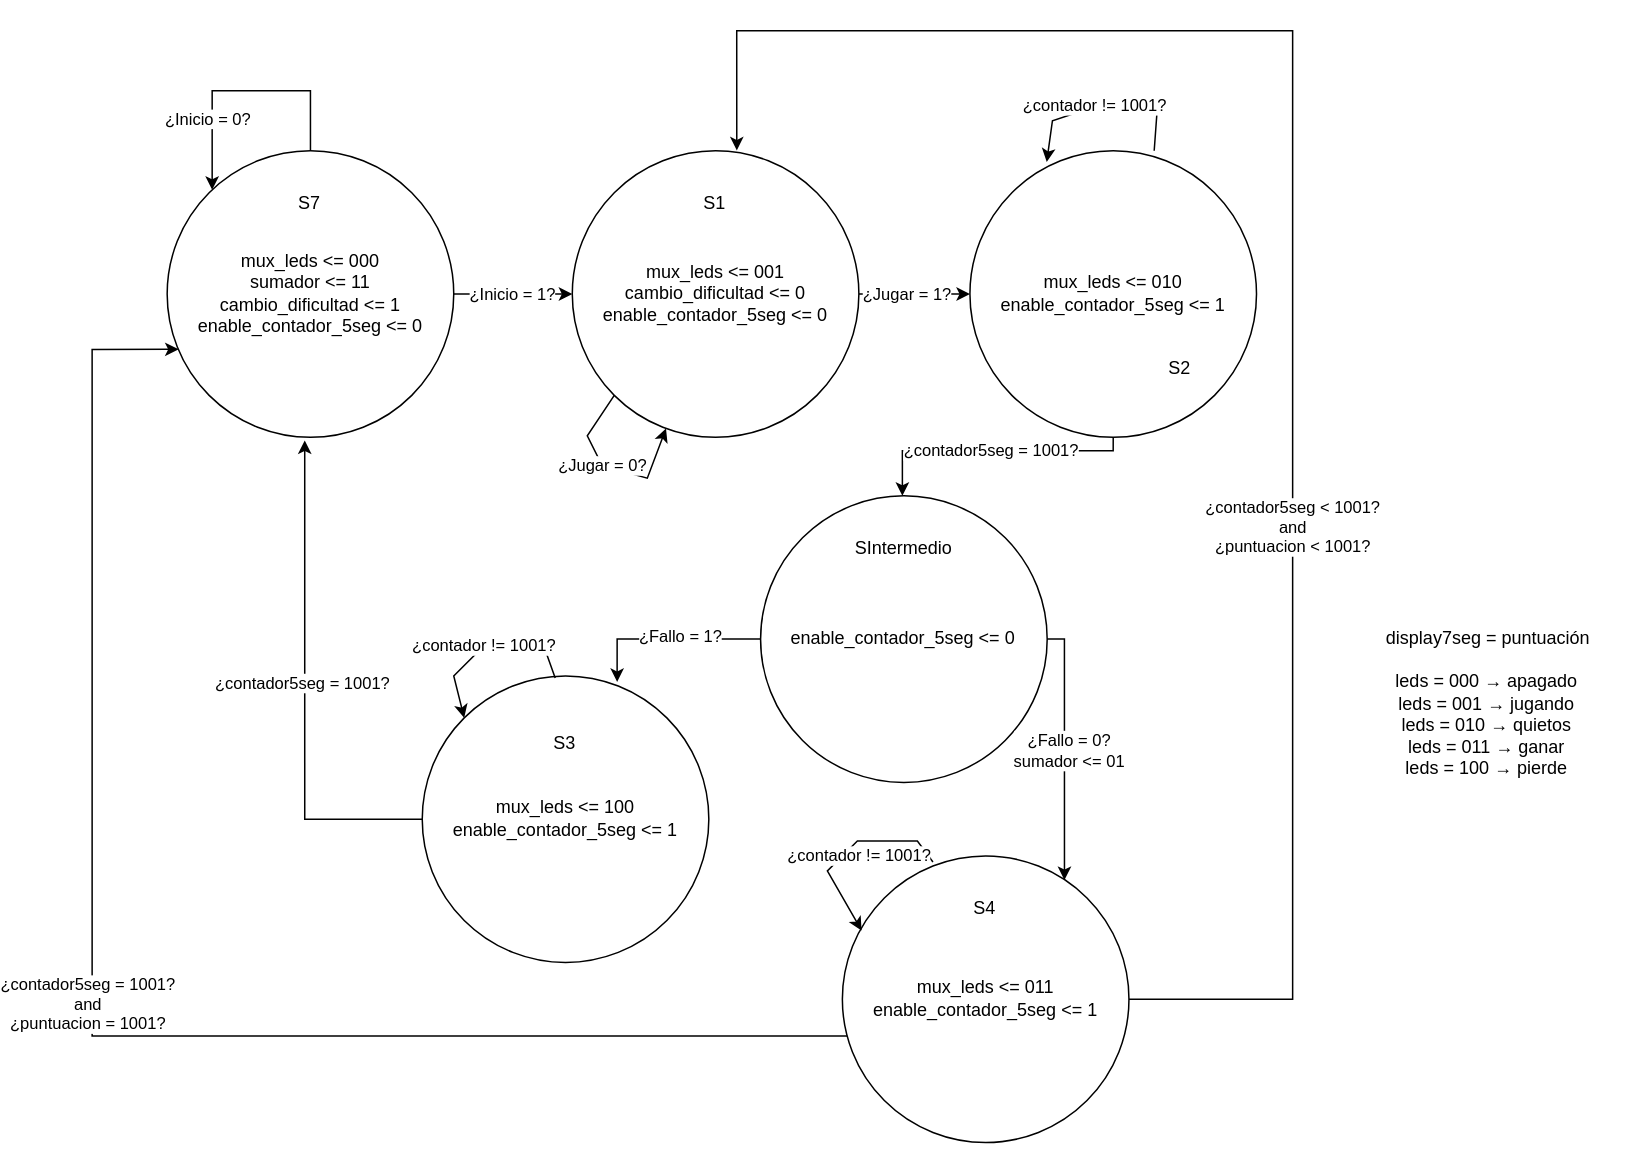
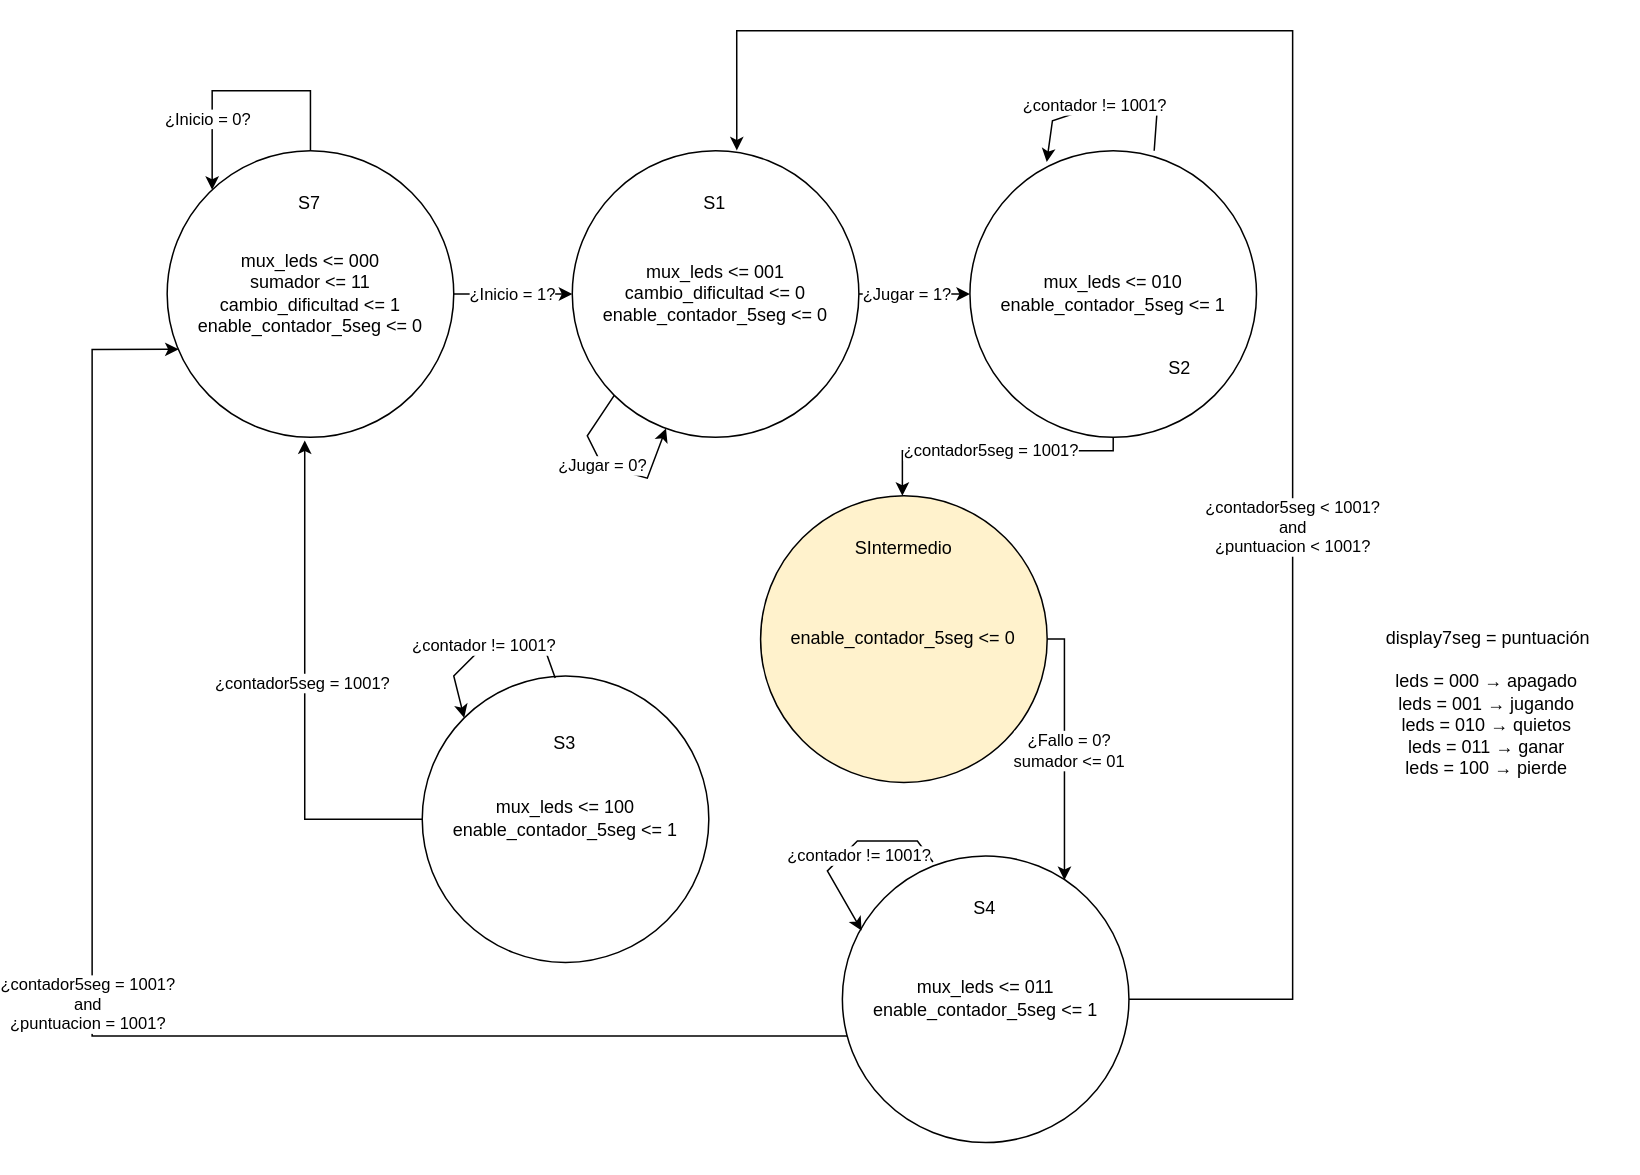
(672, 639) -> none
(904, 639) -> (904, 639)
